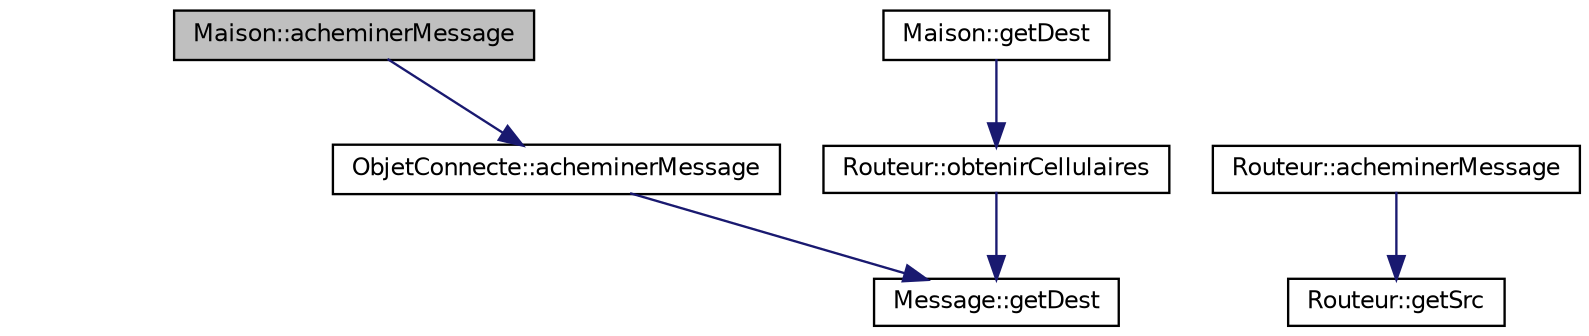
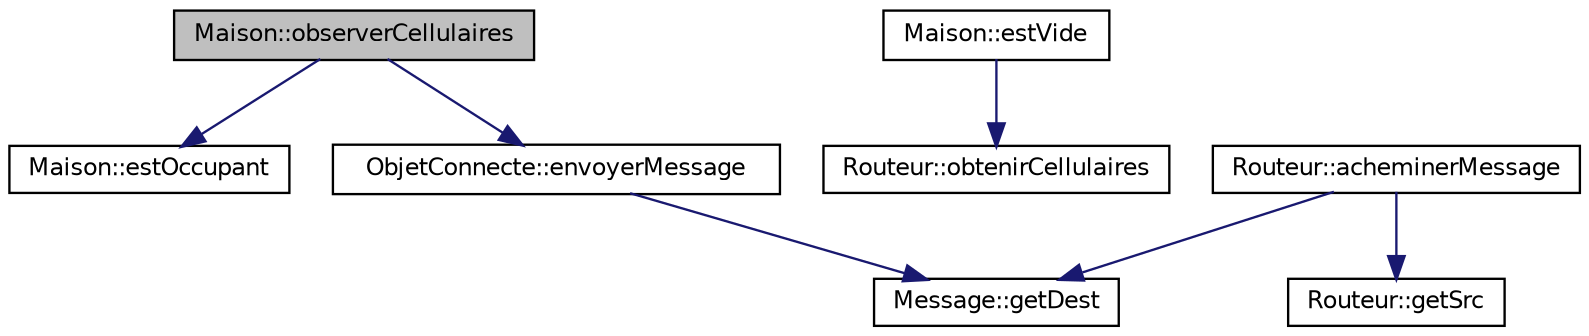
(354, 35) -> (354, 35)
(996, 35) -> (996, 35)
none -> (149, 169)
(556, 169) -> (556, 169)
(996, 224) -> (1208, 232)
